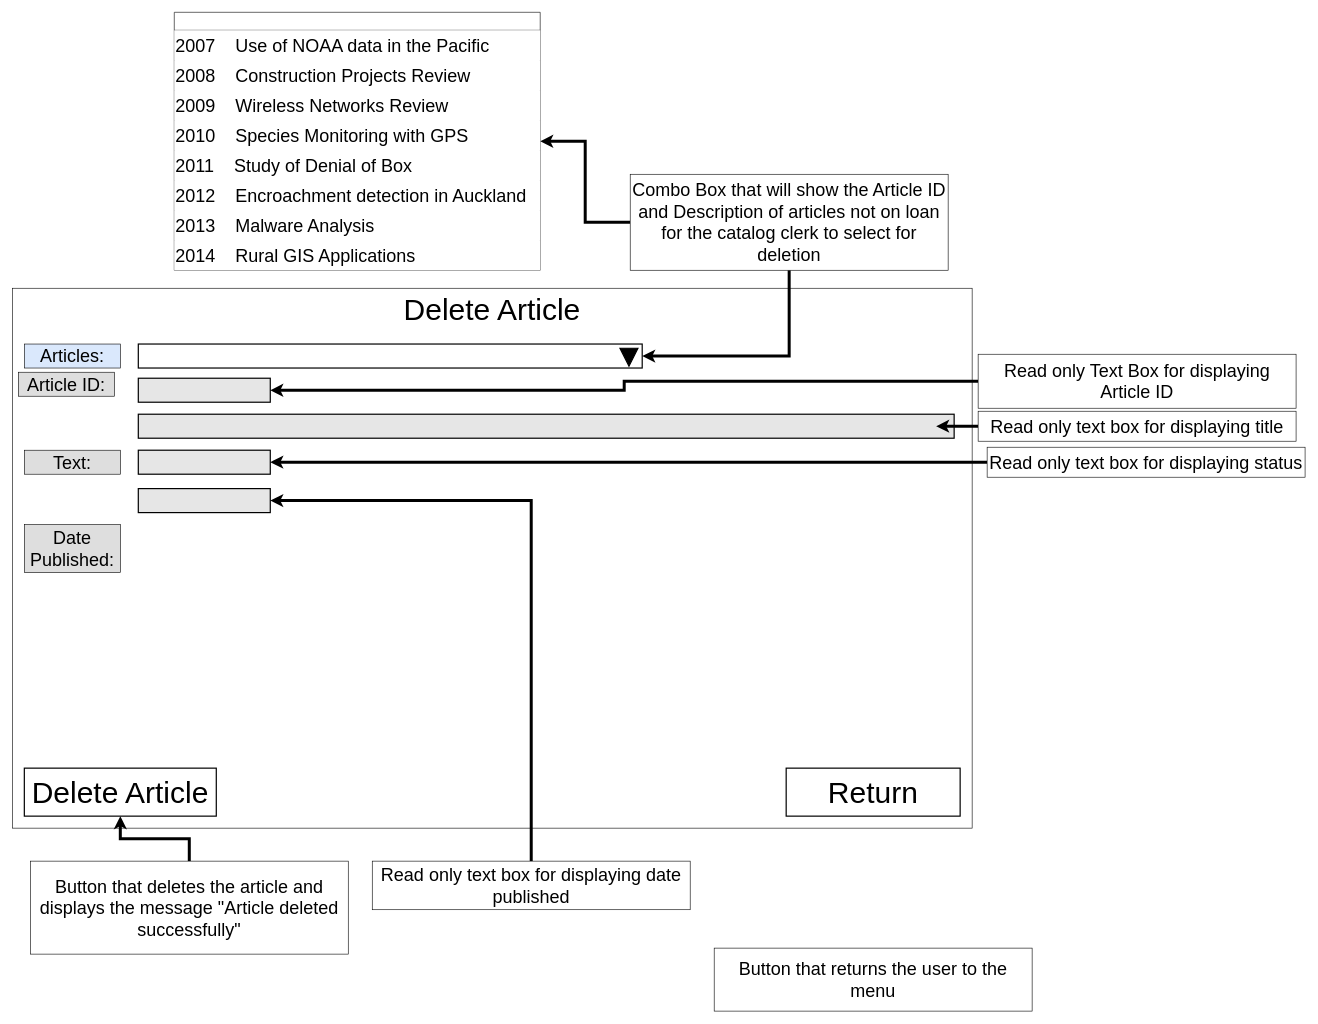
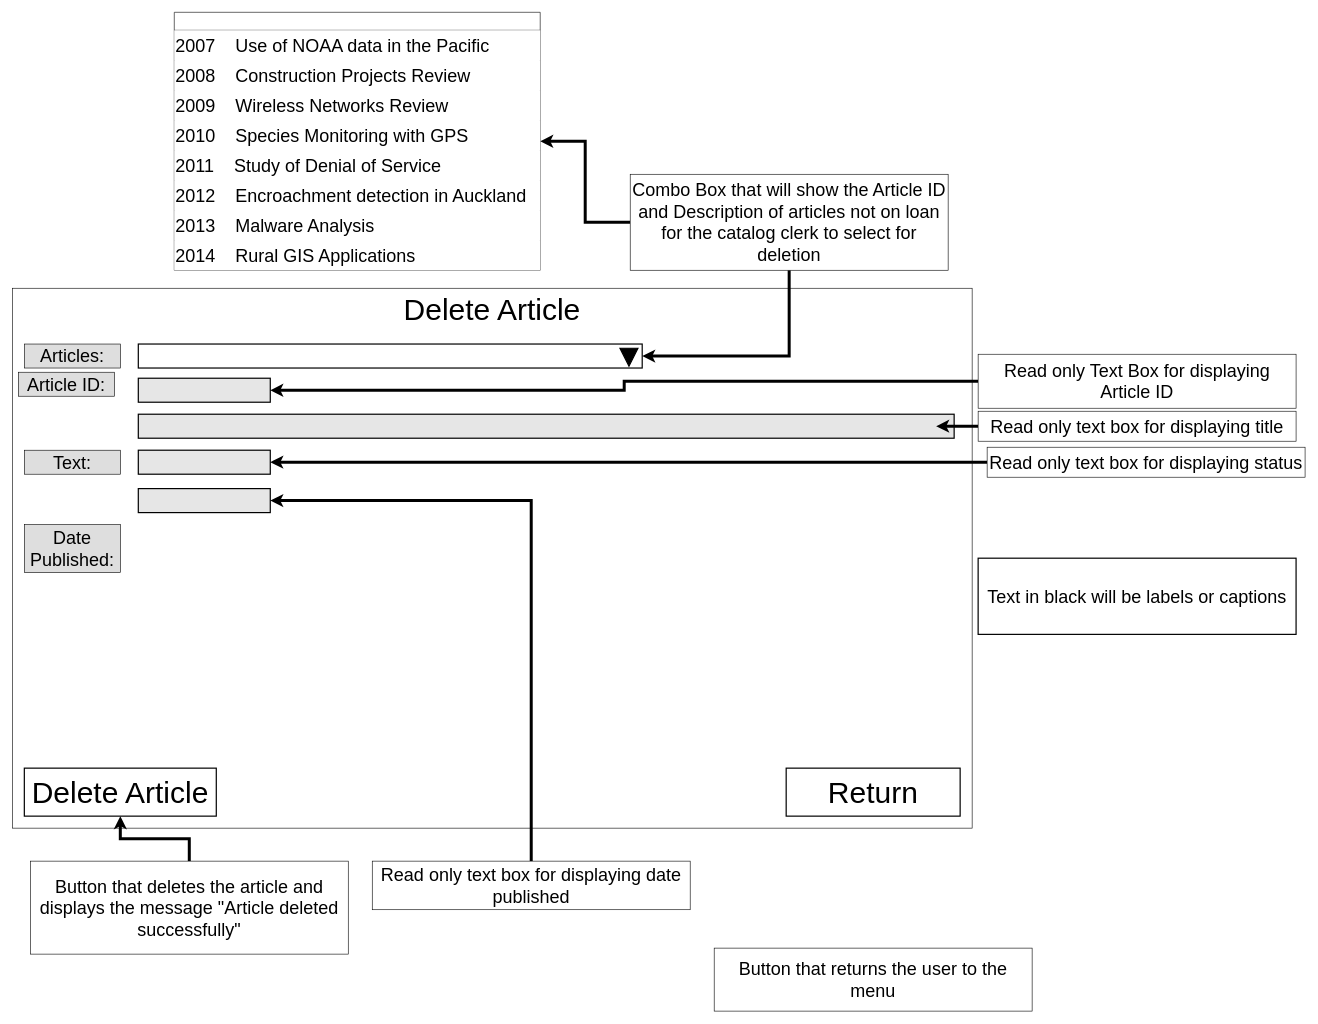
(310, 165) -> (328, 165)
(72, 356) -> (72, 356)
none -> (1137, 596)
